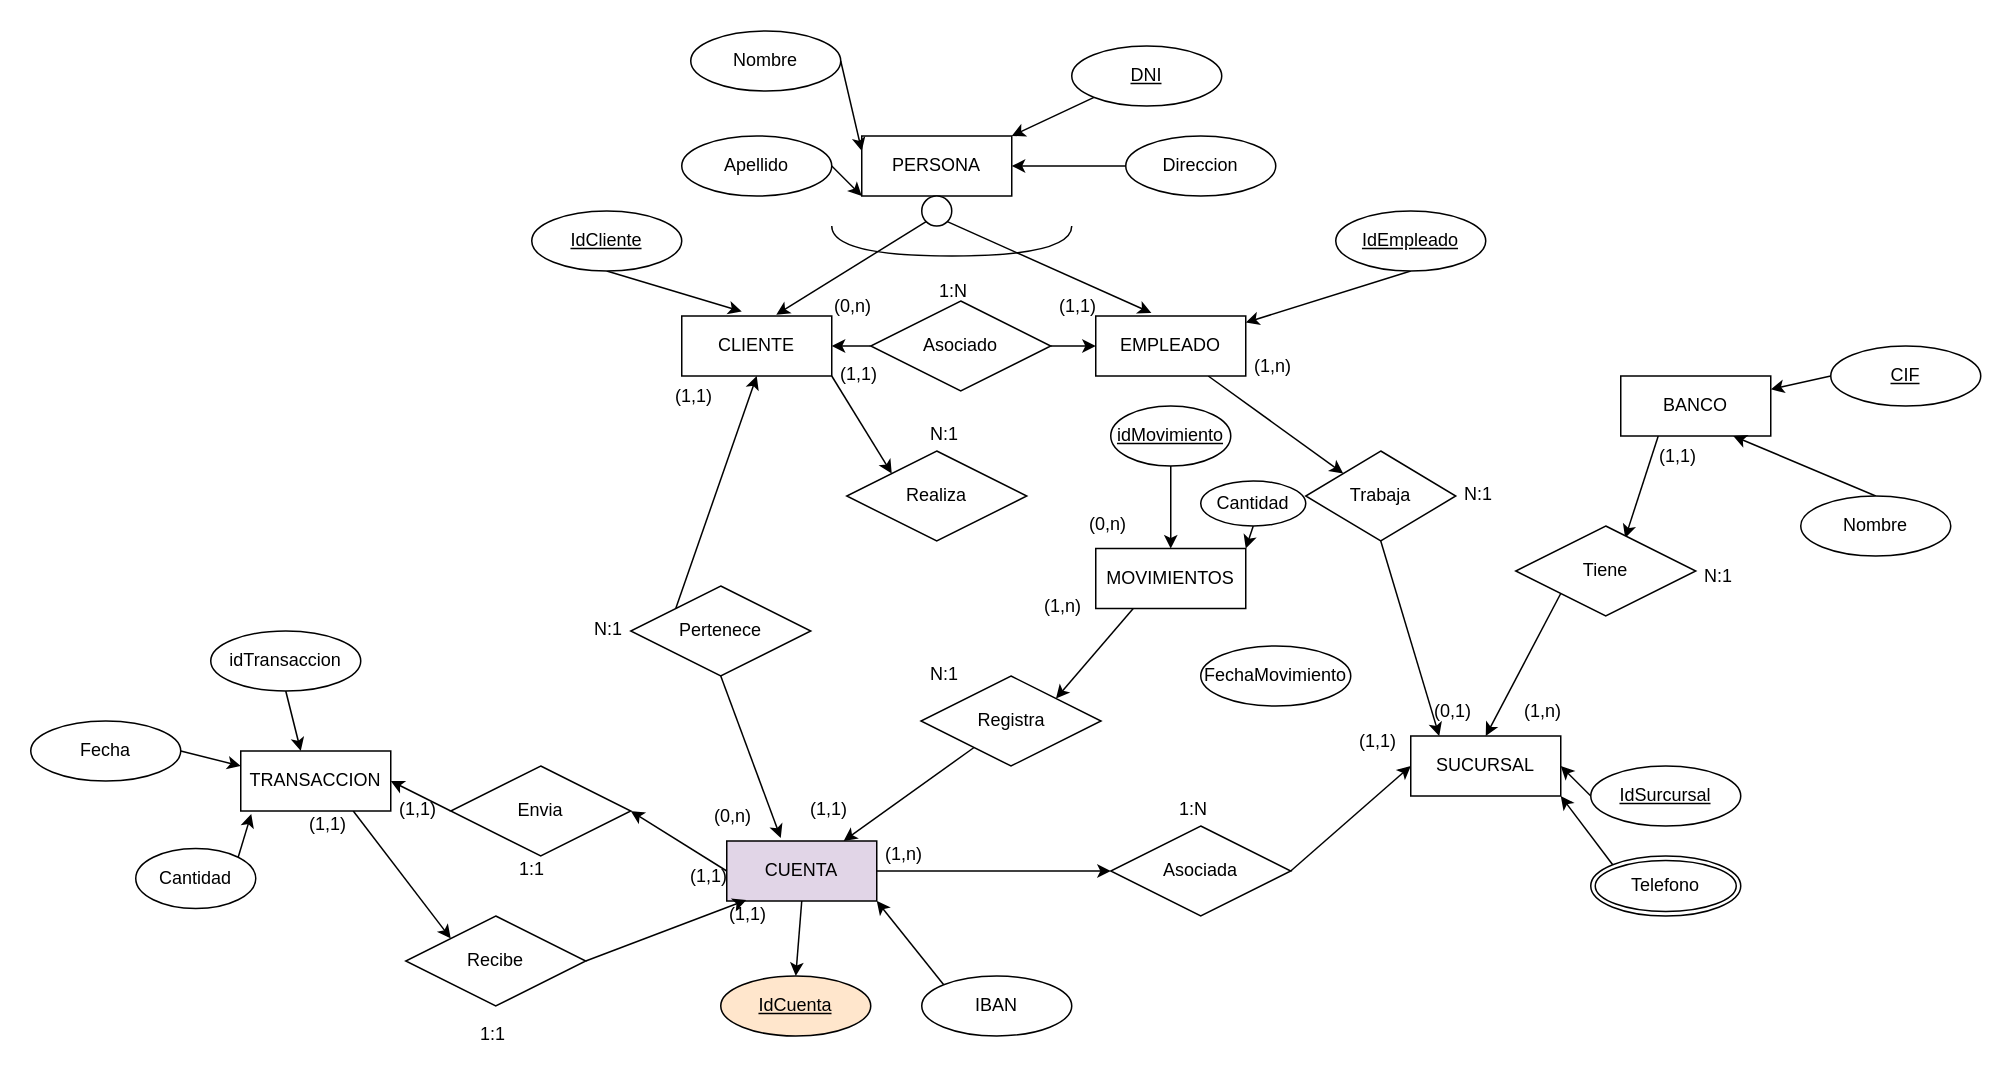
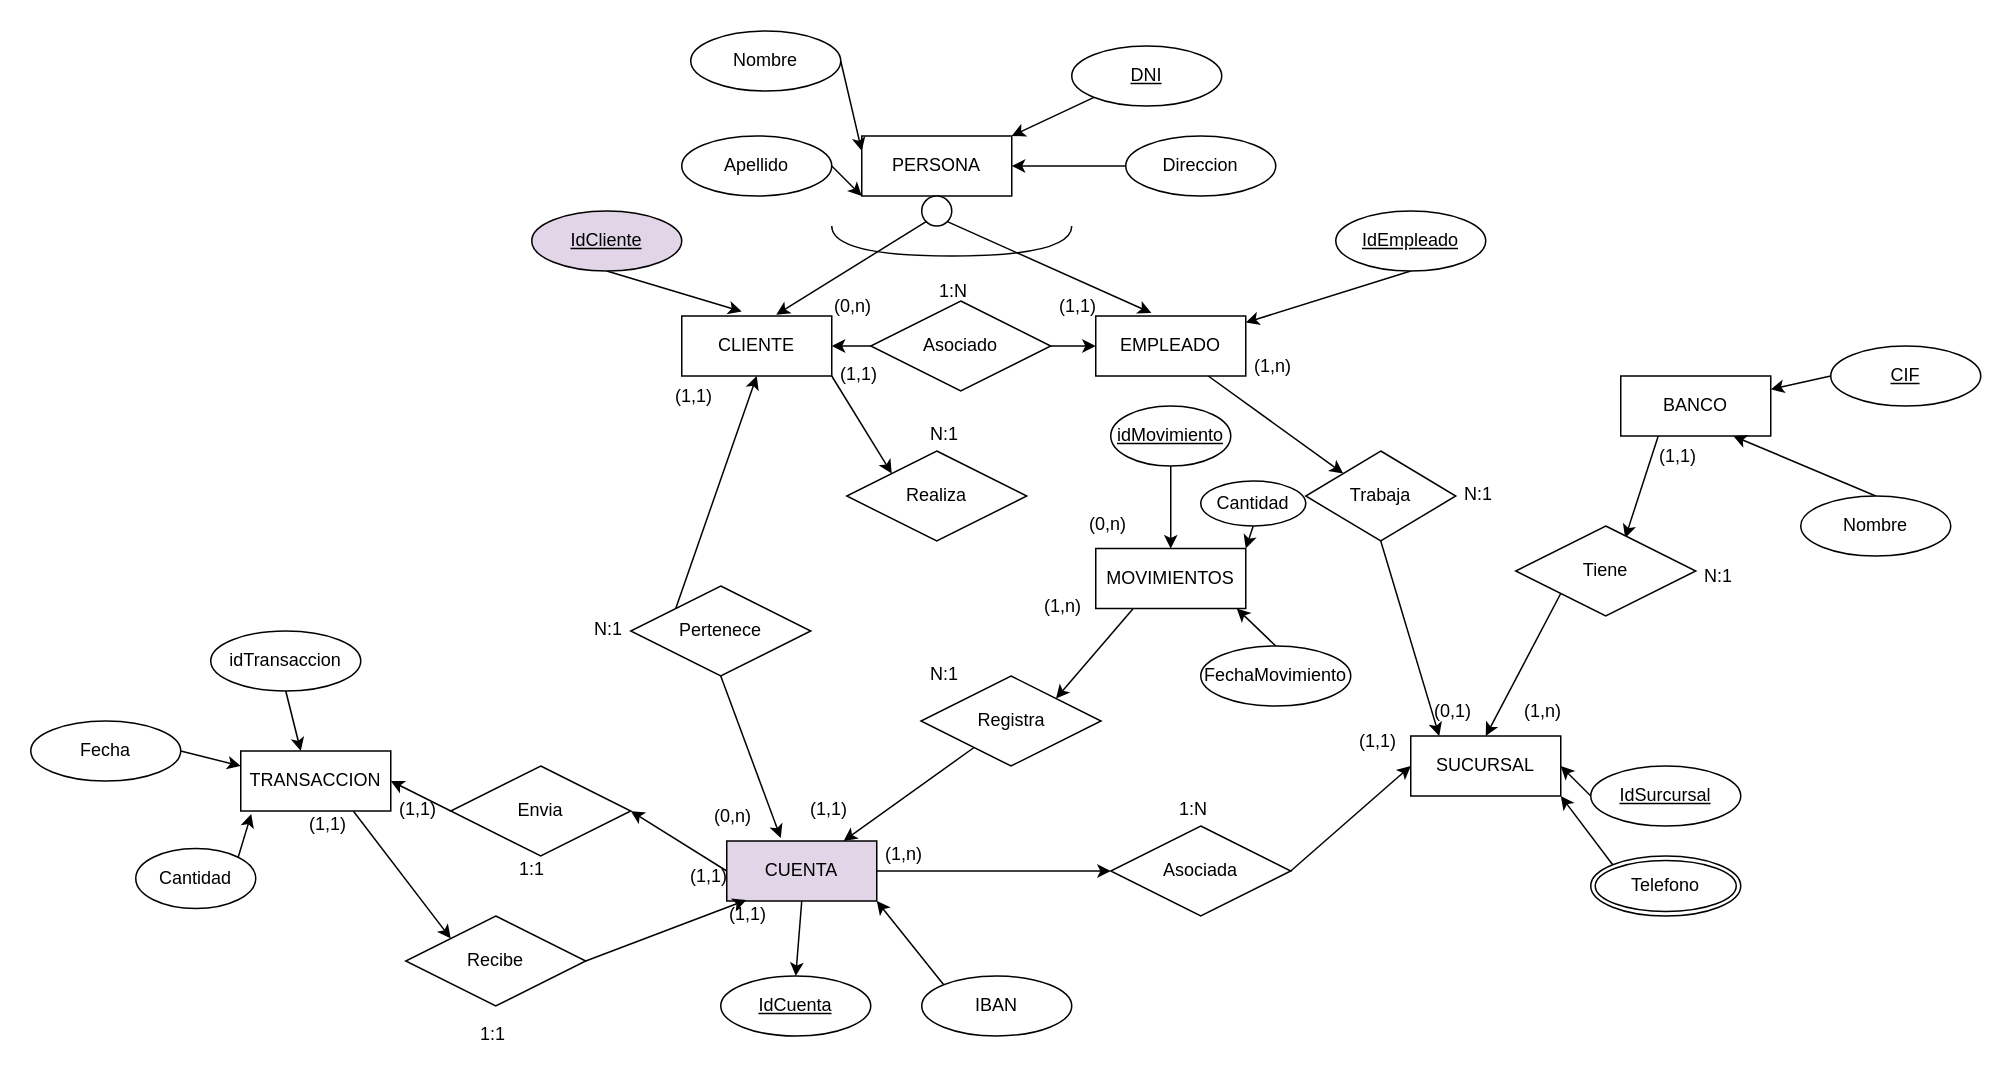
(607, 241) -> (607, 241)
none -> (1260, 630)
(796, 1006) -> (796, 1006)
